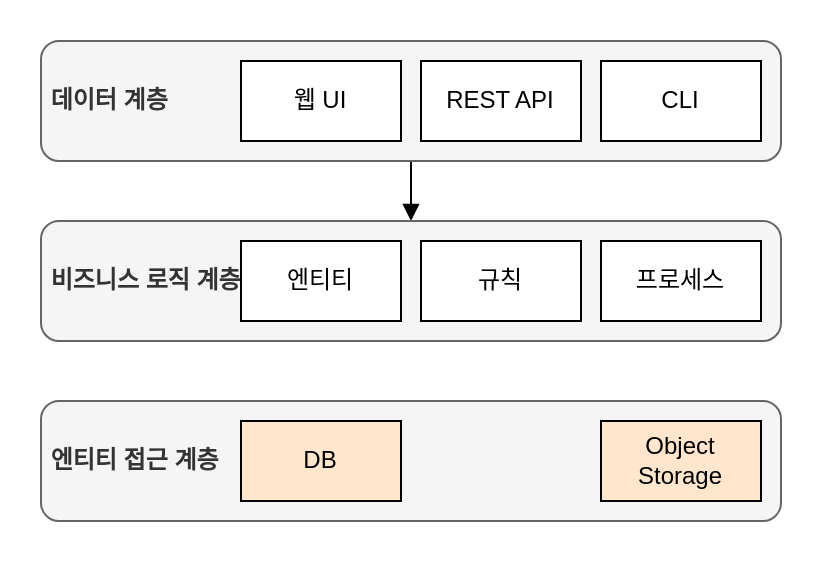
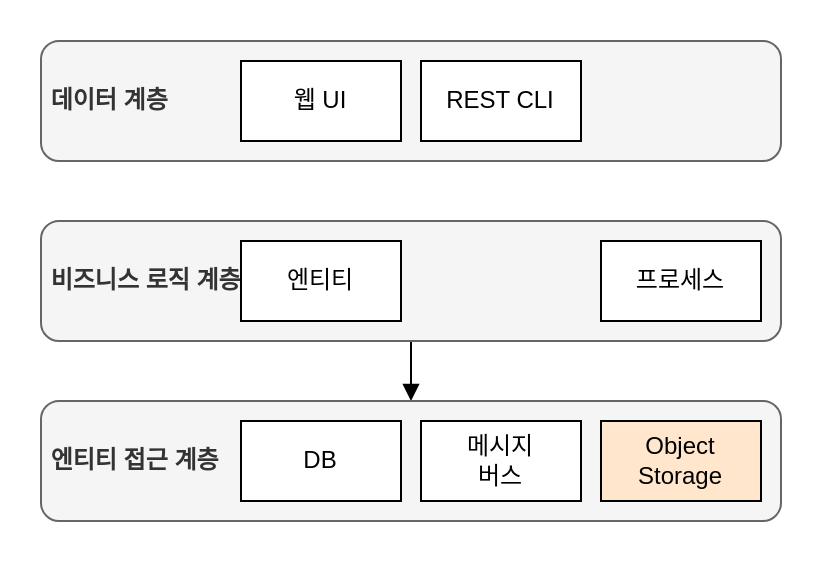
(501, 101) -> (501, 101)
(681, 101) -> none
(411, 200) -> none
(501, 281) -> none
none -> (411, 380)
(321, 461) -> (321, 461)
none -> (501, 461)
